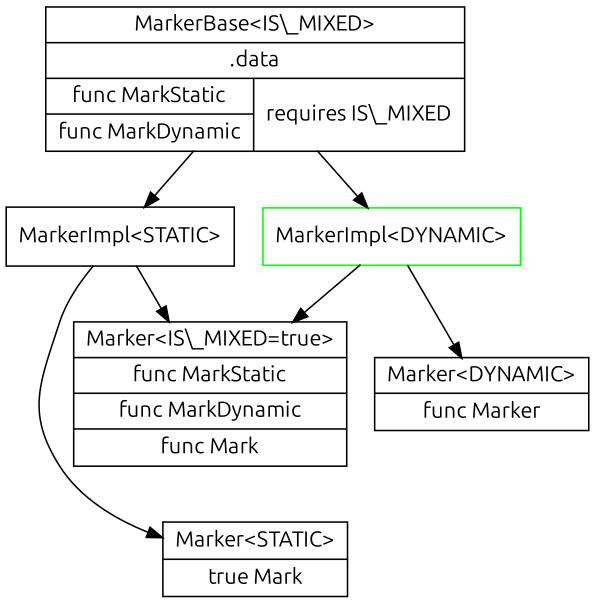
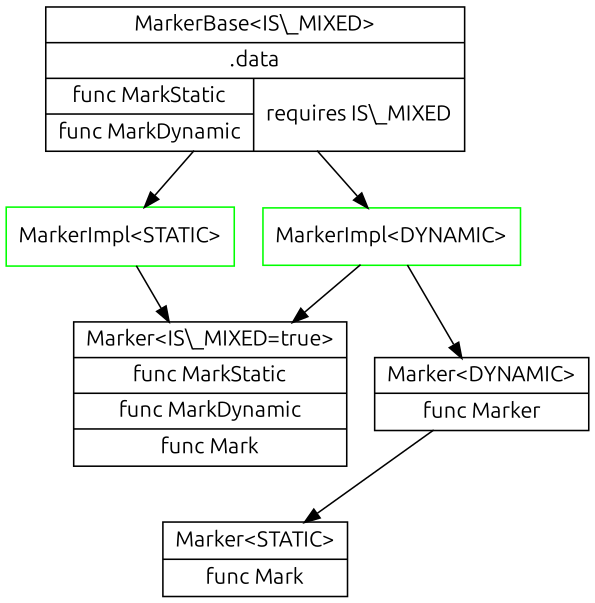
(120, 237) -> (120, 237)
(40, 418) -> (376, 472)
(255, 577) -> (255, 577)
